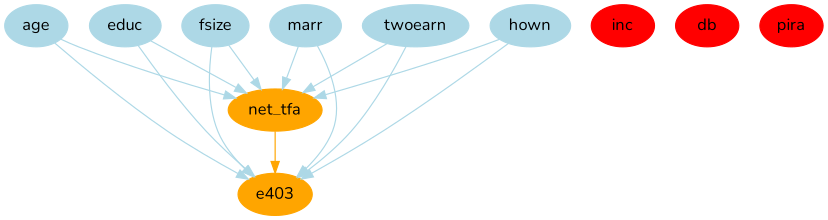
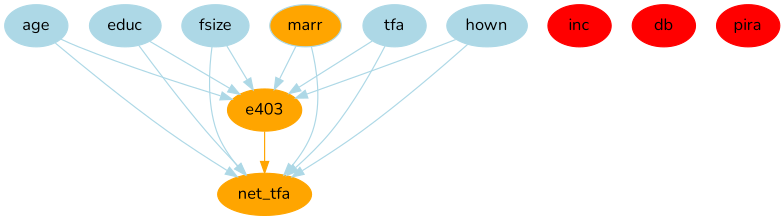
(306, 26) -> (306, 26)
(416, 26) -> (395, 26)
(275, 146) -> (265, 146)
